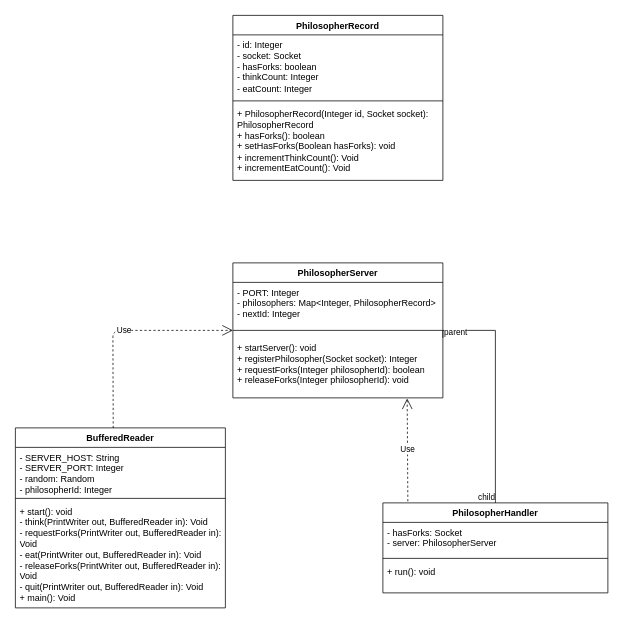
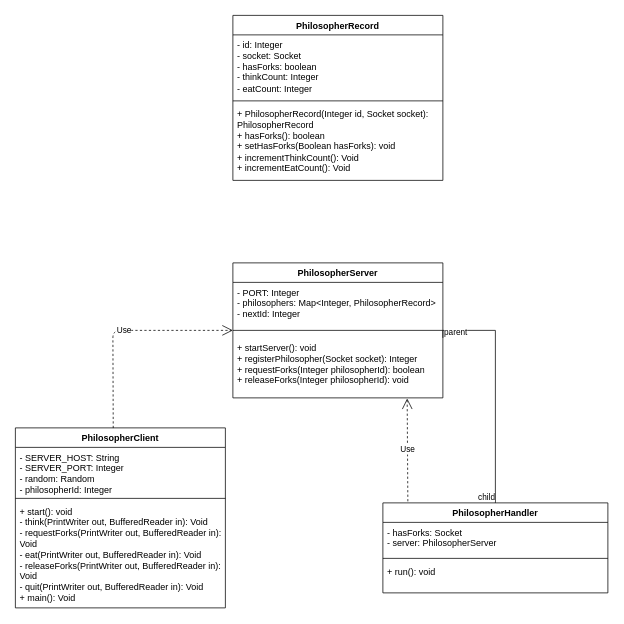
(120, 439) -> (120, 439)
